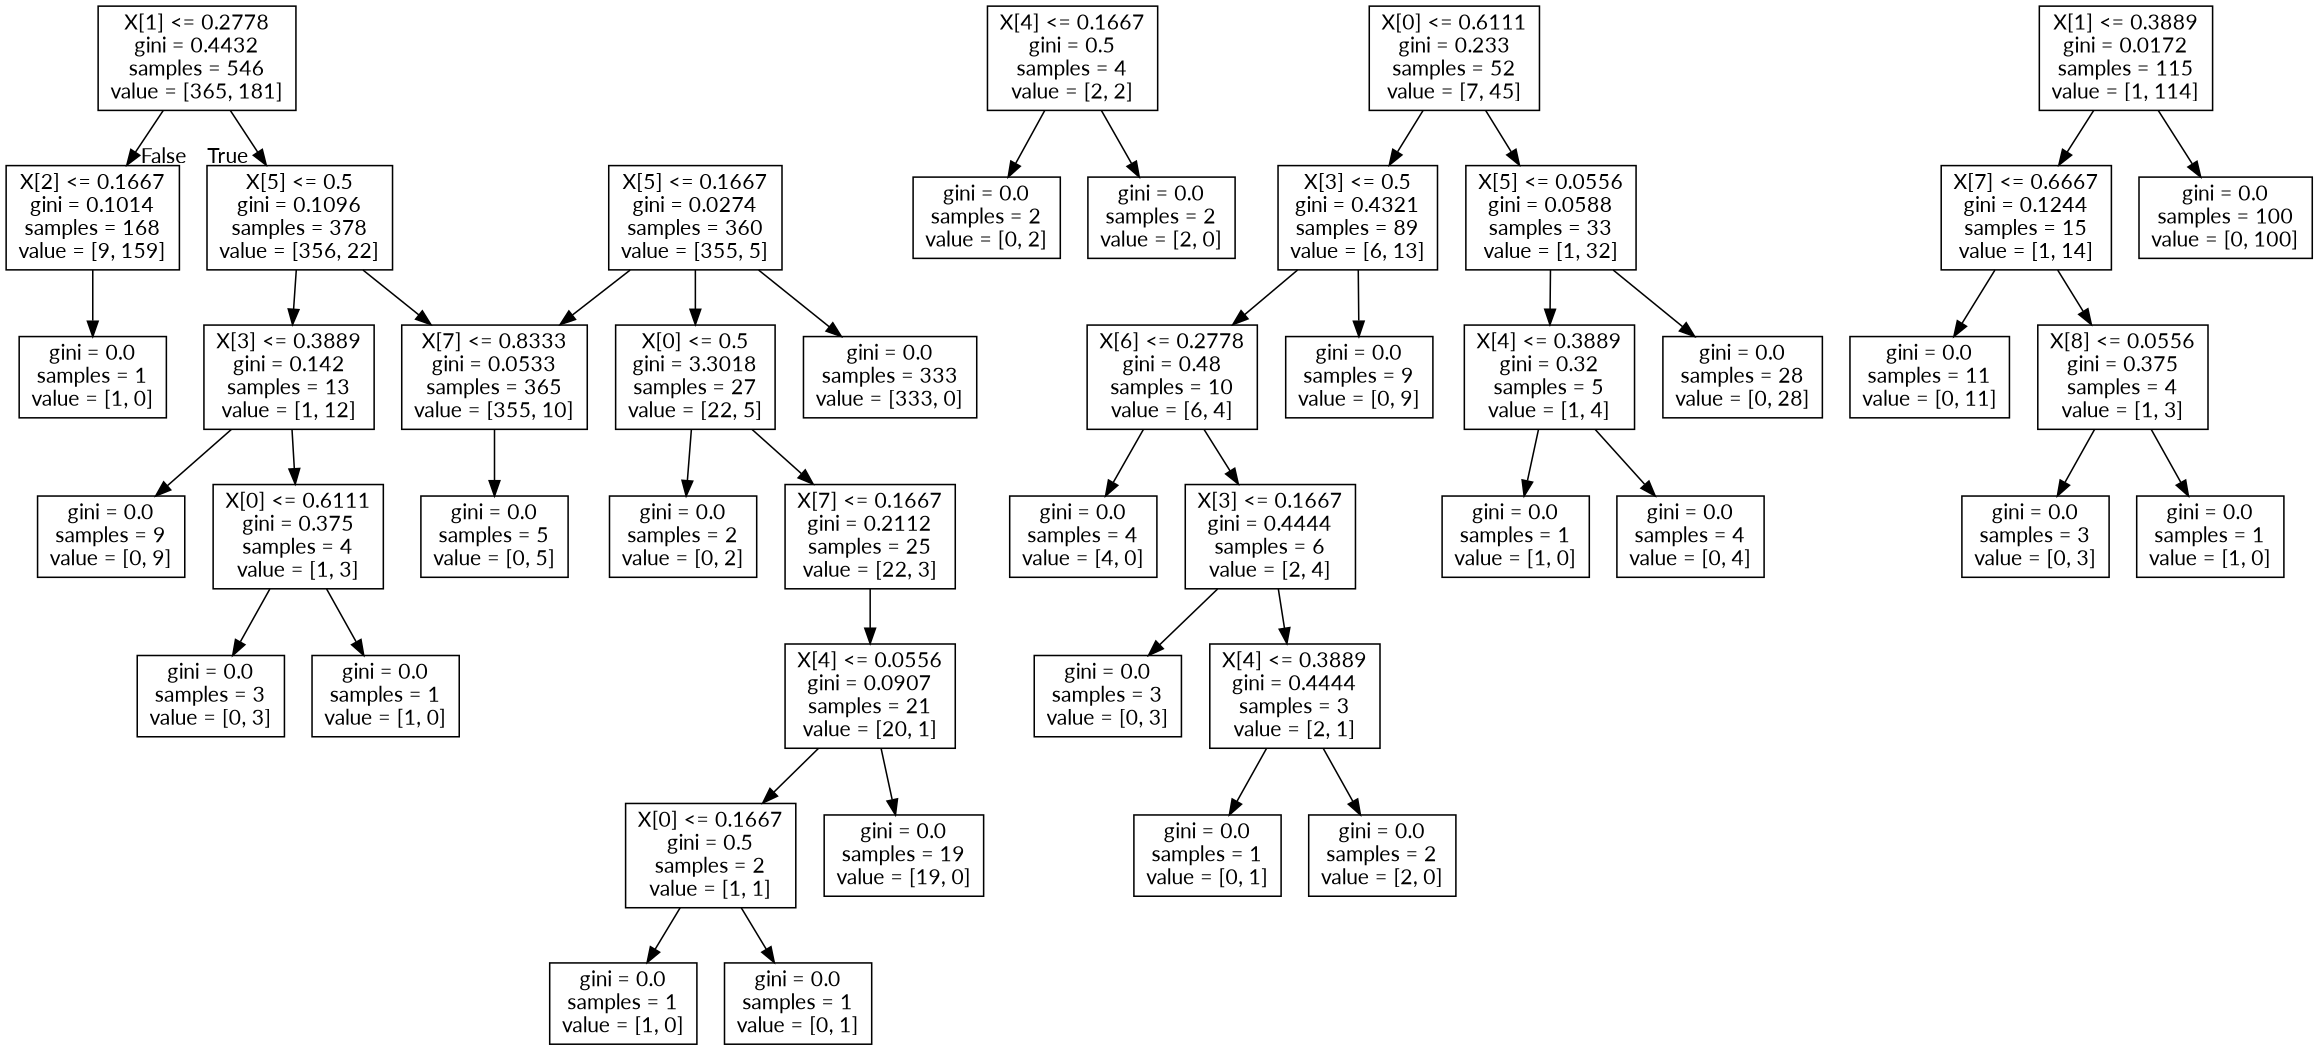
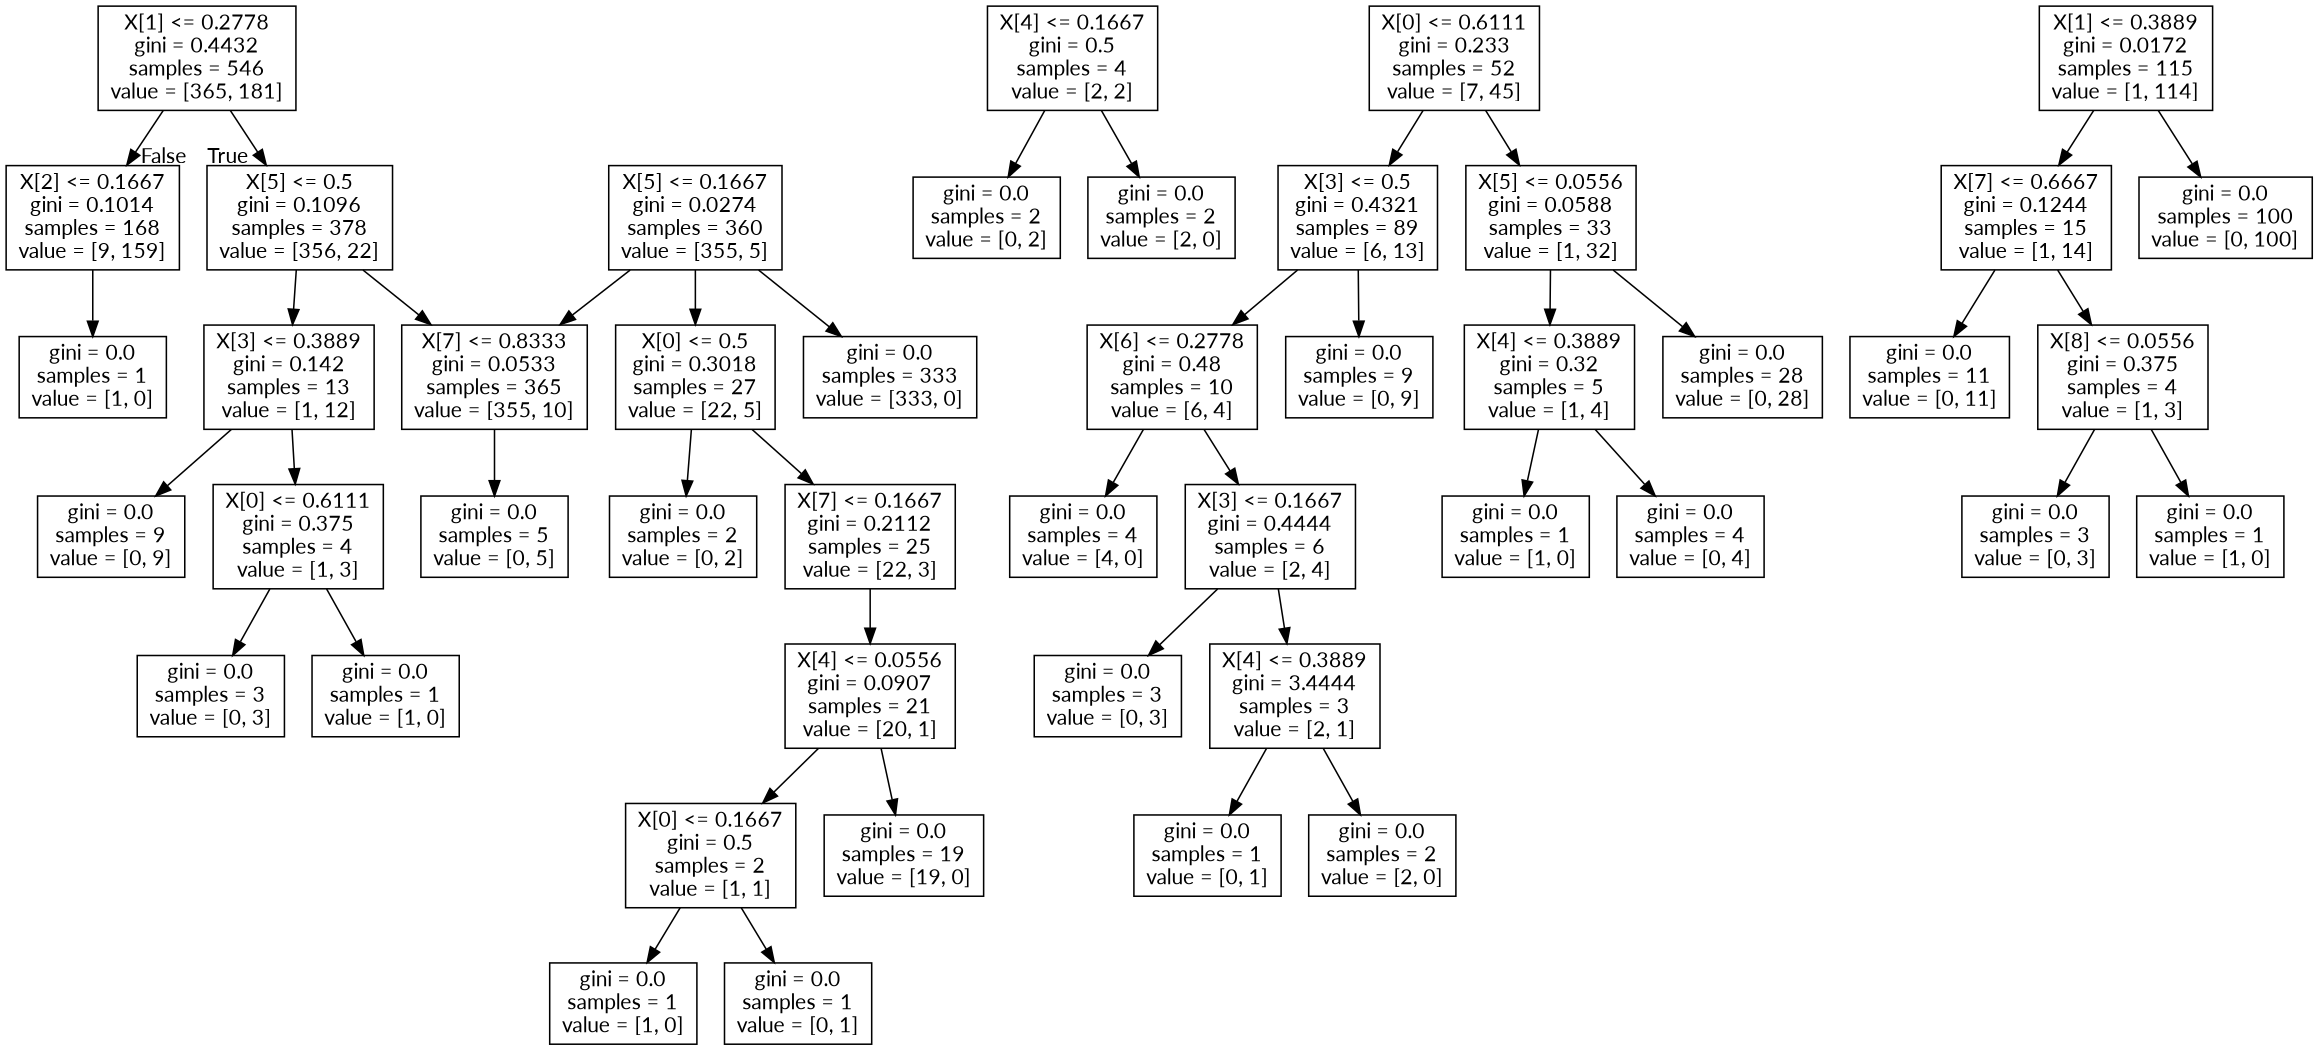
(695, 377) -> (695, 377)
(1295, 696) -> (1295, 696)
